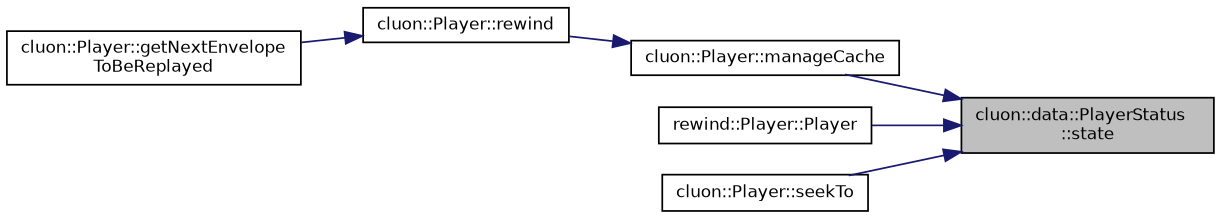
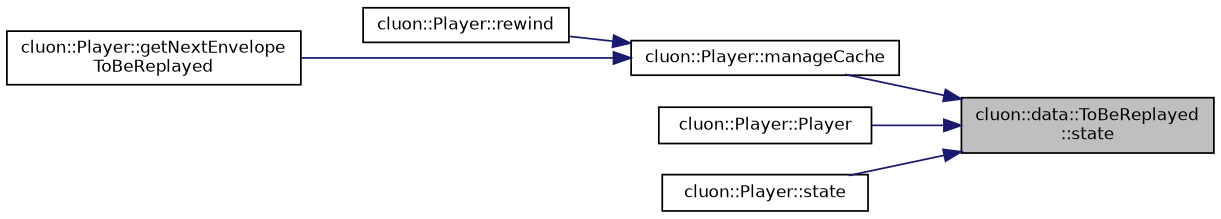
(323, 40) -> (457, 58)
(765, 125) -> (765, 125)
(1088, 125) -> (1088, 125)
(765, 193) -> (765, 193)
